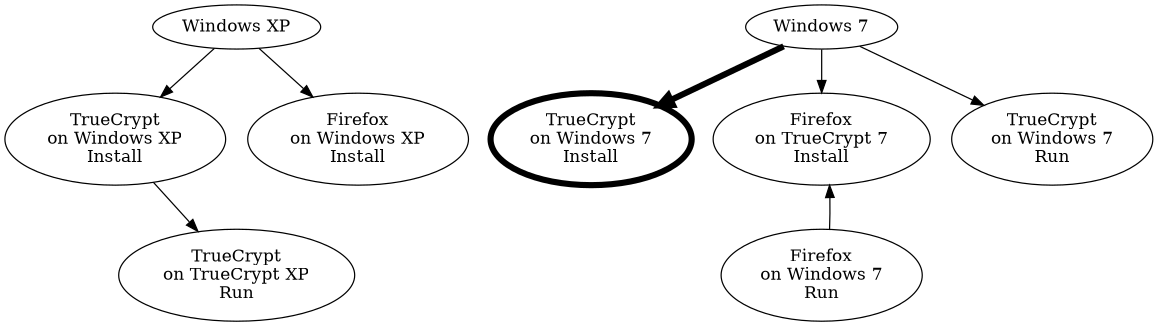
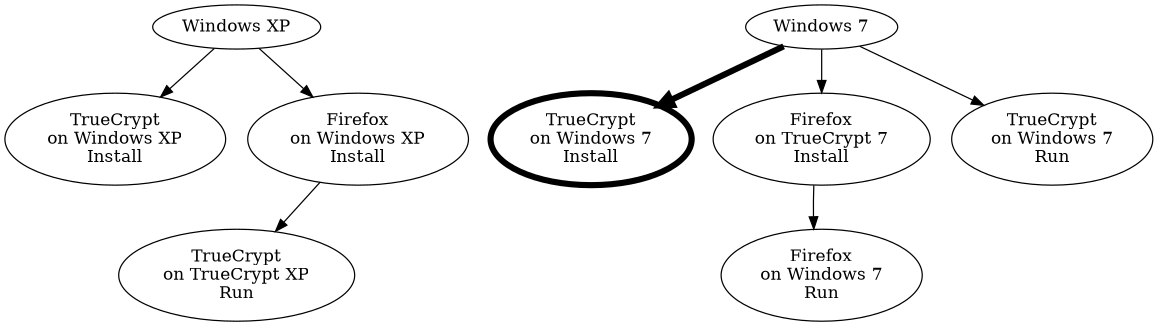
(171, 202) -> (302, 202)
(830, 213) -> (813, 201)
